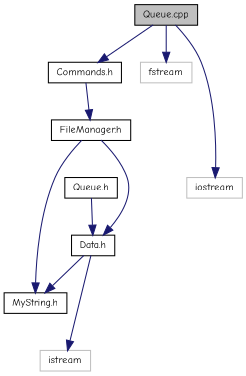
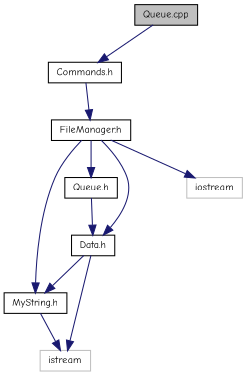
(166, 73) -> none
(210, 92) -> (148, 157)
none -> (91, 154)
none -> (48, 327)
